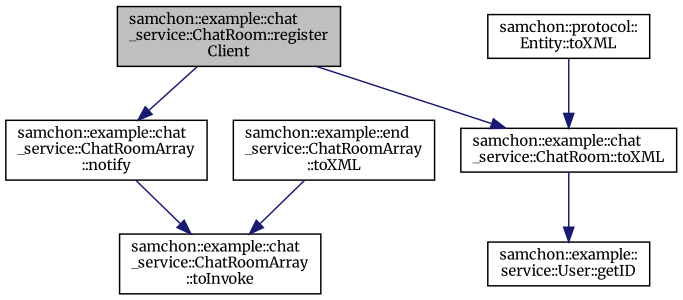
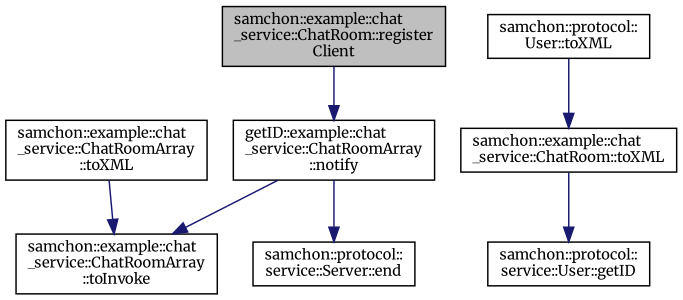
(569, 36) -> (569, 36)
(404, 95) -> none
(106, 150) -> (334, 150)
(334, 150) -> (106, 150)
none -> (334, 264)
(569, 264) -> (569, 264)
